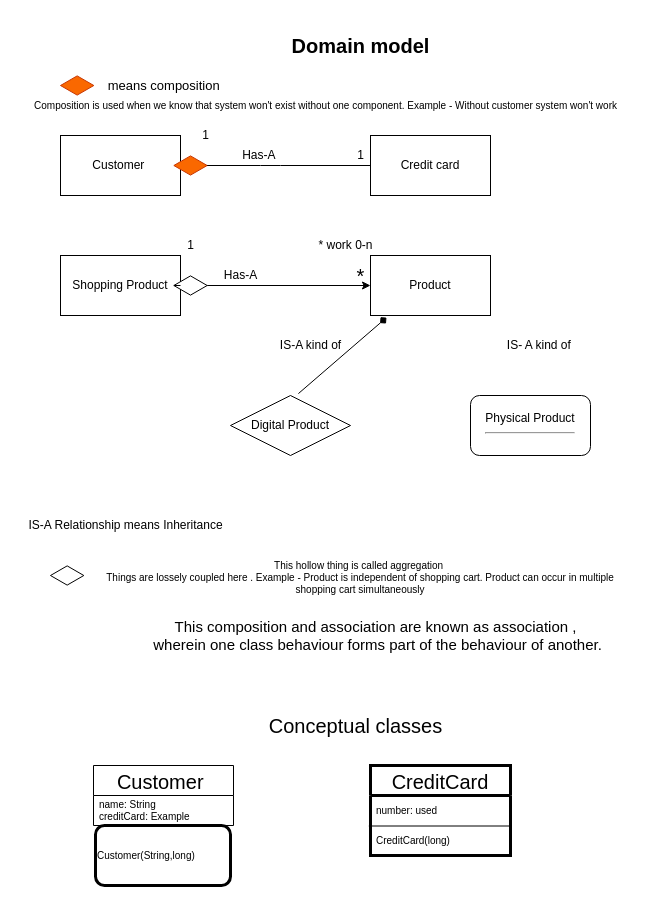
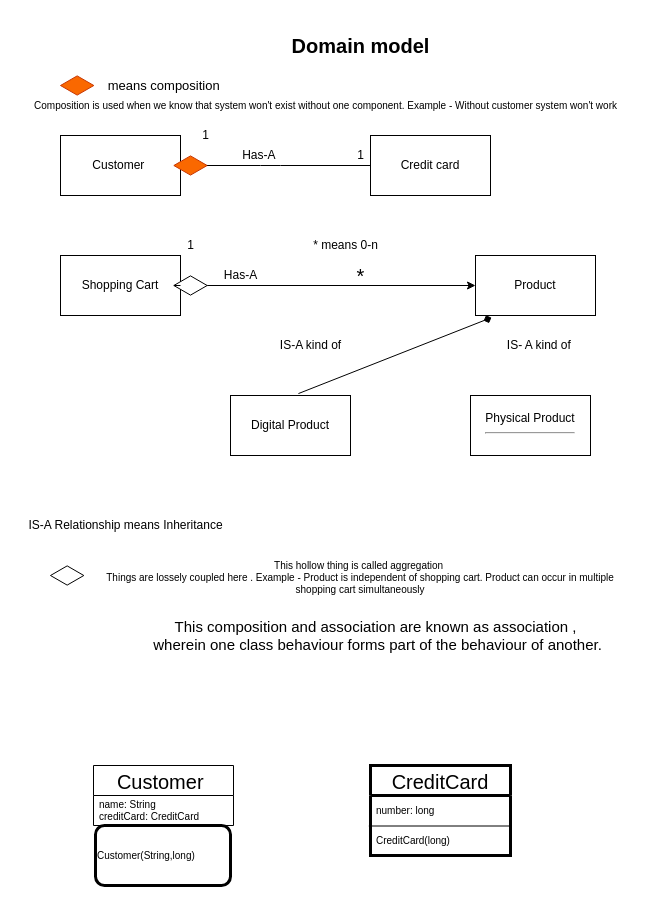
(346, 246) -> (346, 246)
(121, 286) -> (121, 286)
(431, 286) -> (536, 286)
(291, 426) -> (291, 426)
(531, 426) -> (531, 426)
(356, 726) -> none
(129, 805) -> (129, 805)
(407, 811) -> (406, 811)
